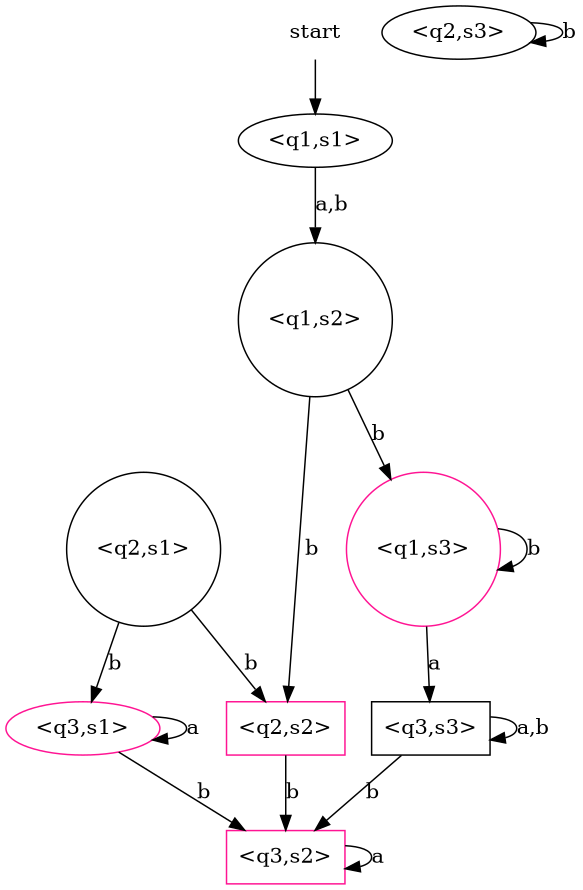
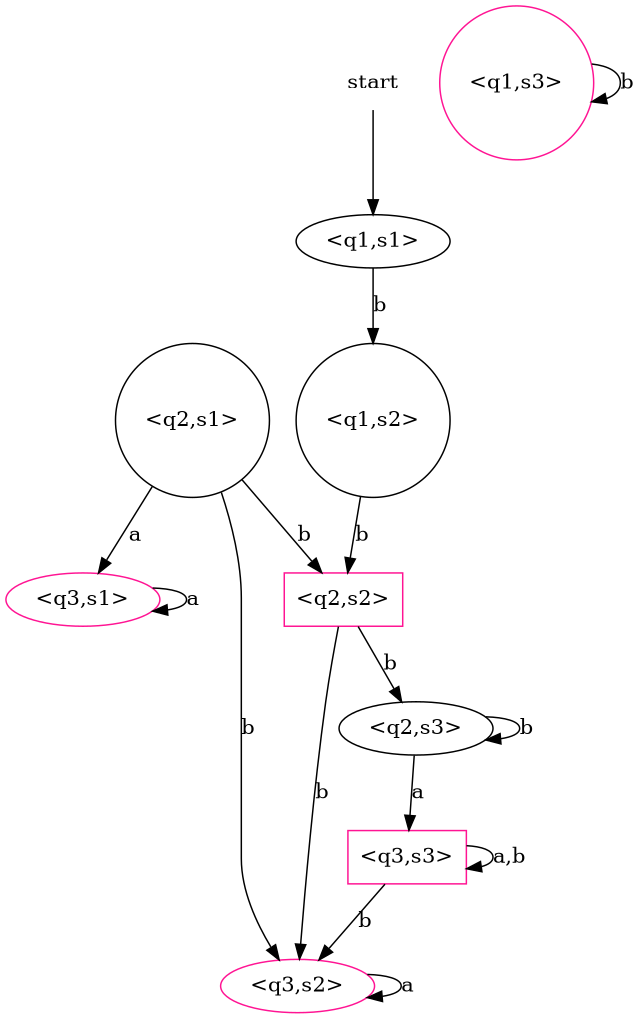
(332, 205) -> (381, 306)
(366, 428) -> none
(428, 656) -> (412, 785)
none -> (376, 658)
(115, 664) -> (135, 535)
(431, 728) -> (407, 857)
(175, 787) -> (241, 721)
(286, 857) -> (298, 986)
